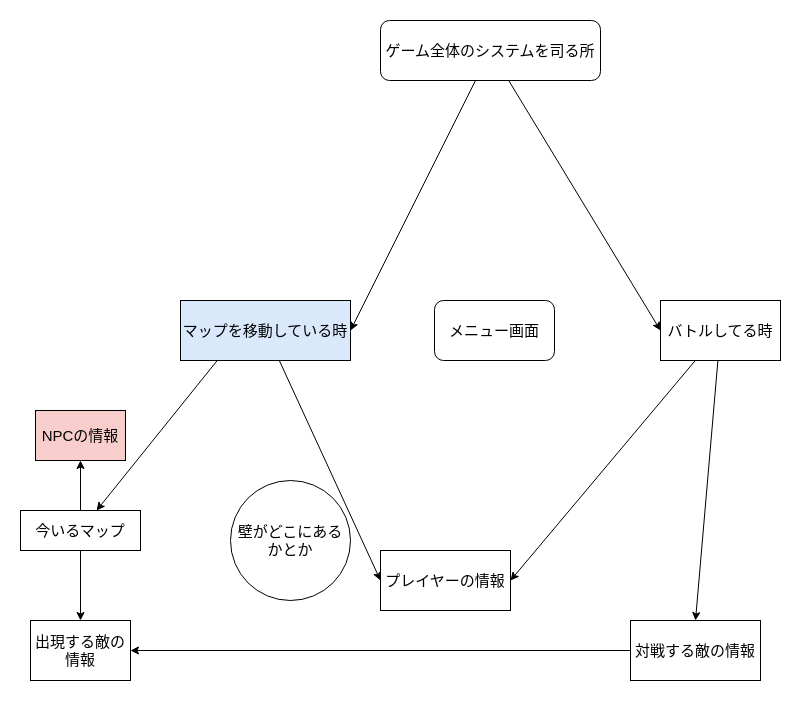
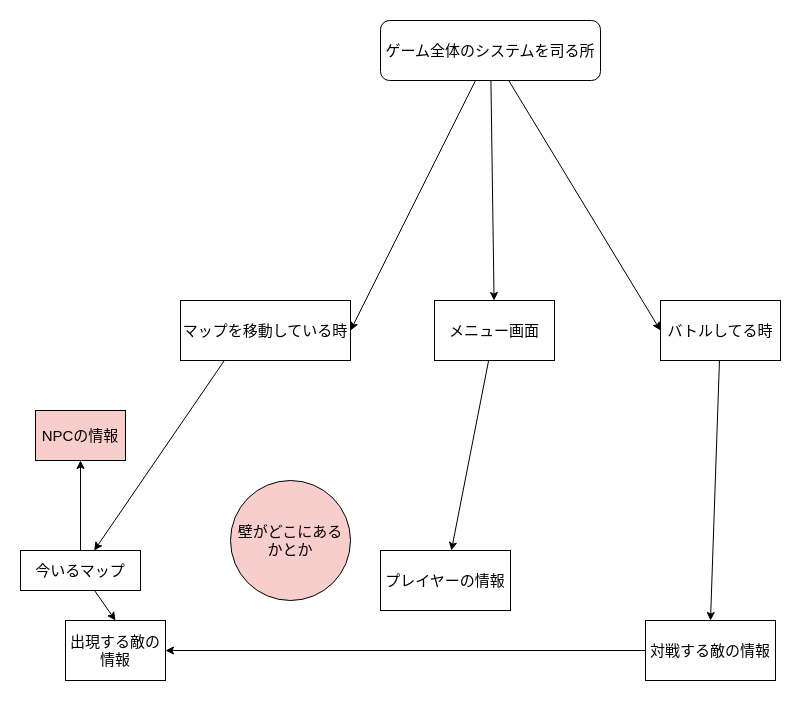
none -> (492, 187)
(266, 331) -> (266, 331)
(495, 331) -> (495, 331)
none -> (471, 452)
(328, 467) -> none
(605, 468) -> none
(81, 531) -> (81, 571)
(291, 541) -> (291, 541)
(81, 651) -> (116, 651)
(696, 651) -> (711, 651)
